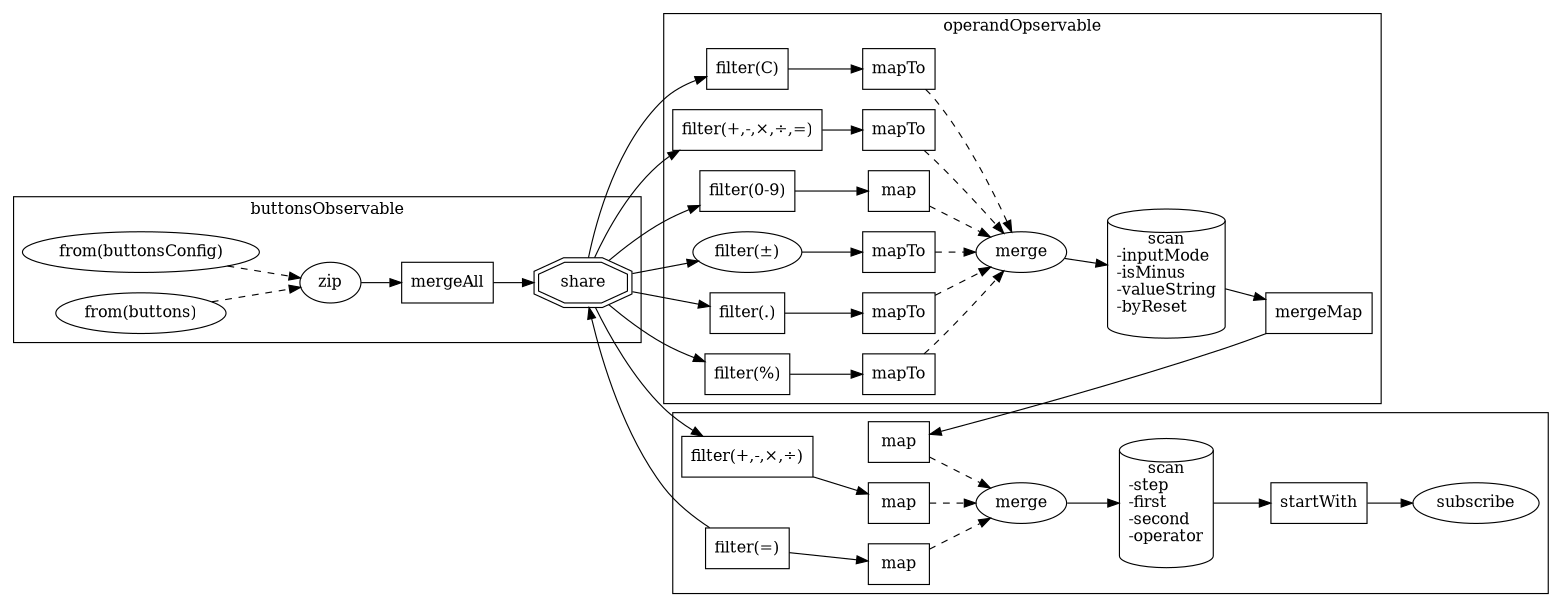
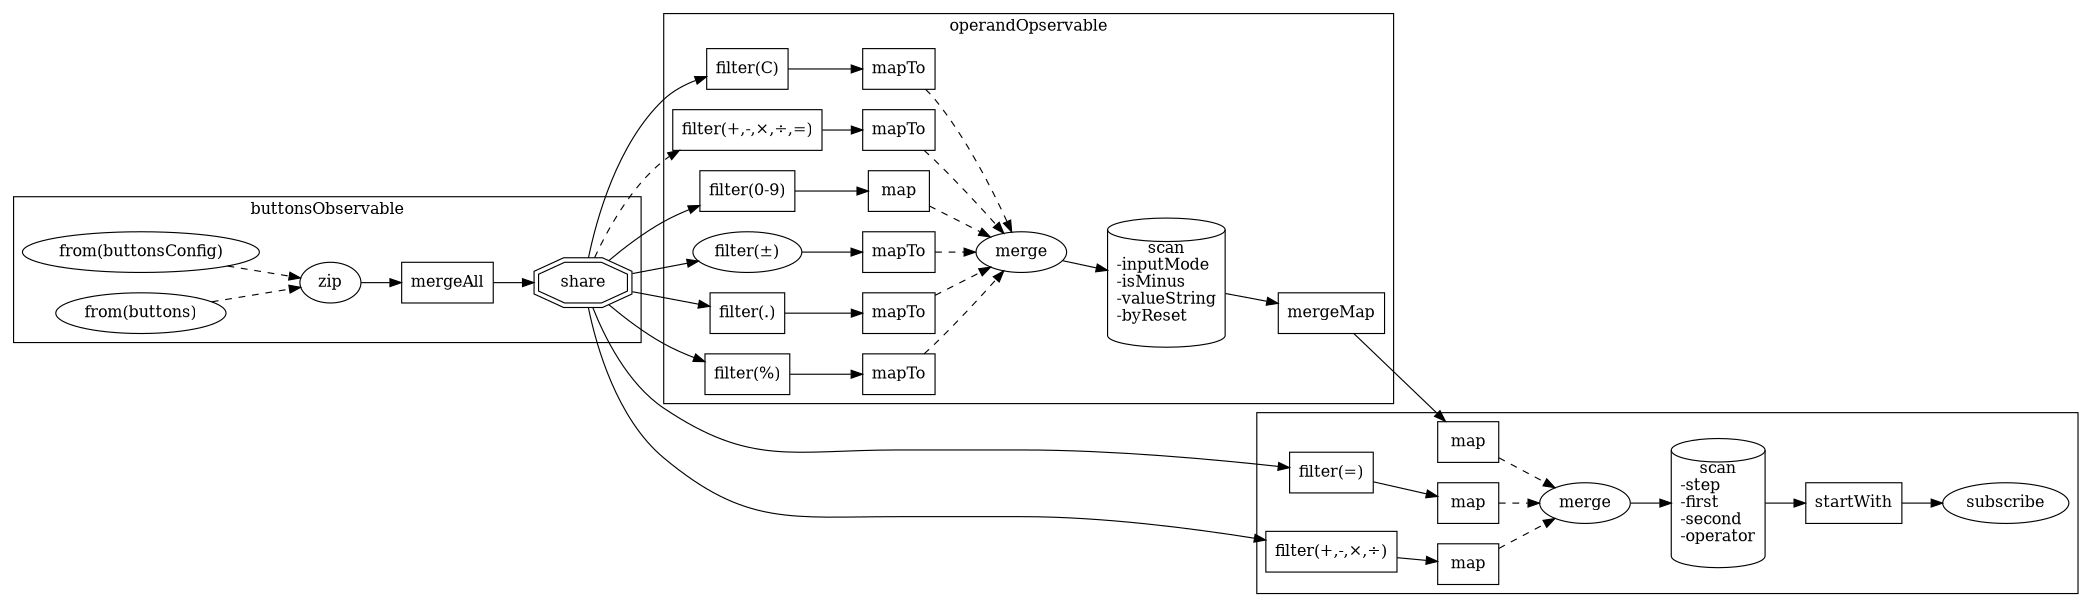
(624, 205) -> (624, 205)
(632, 435) -> (904, 450)
